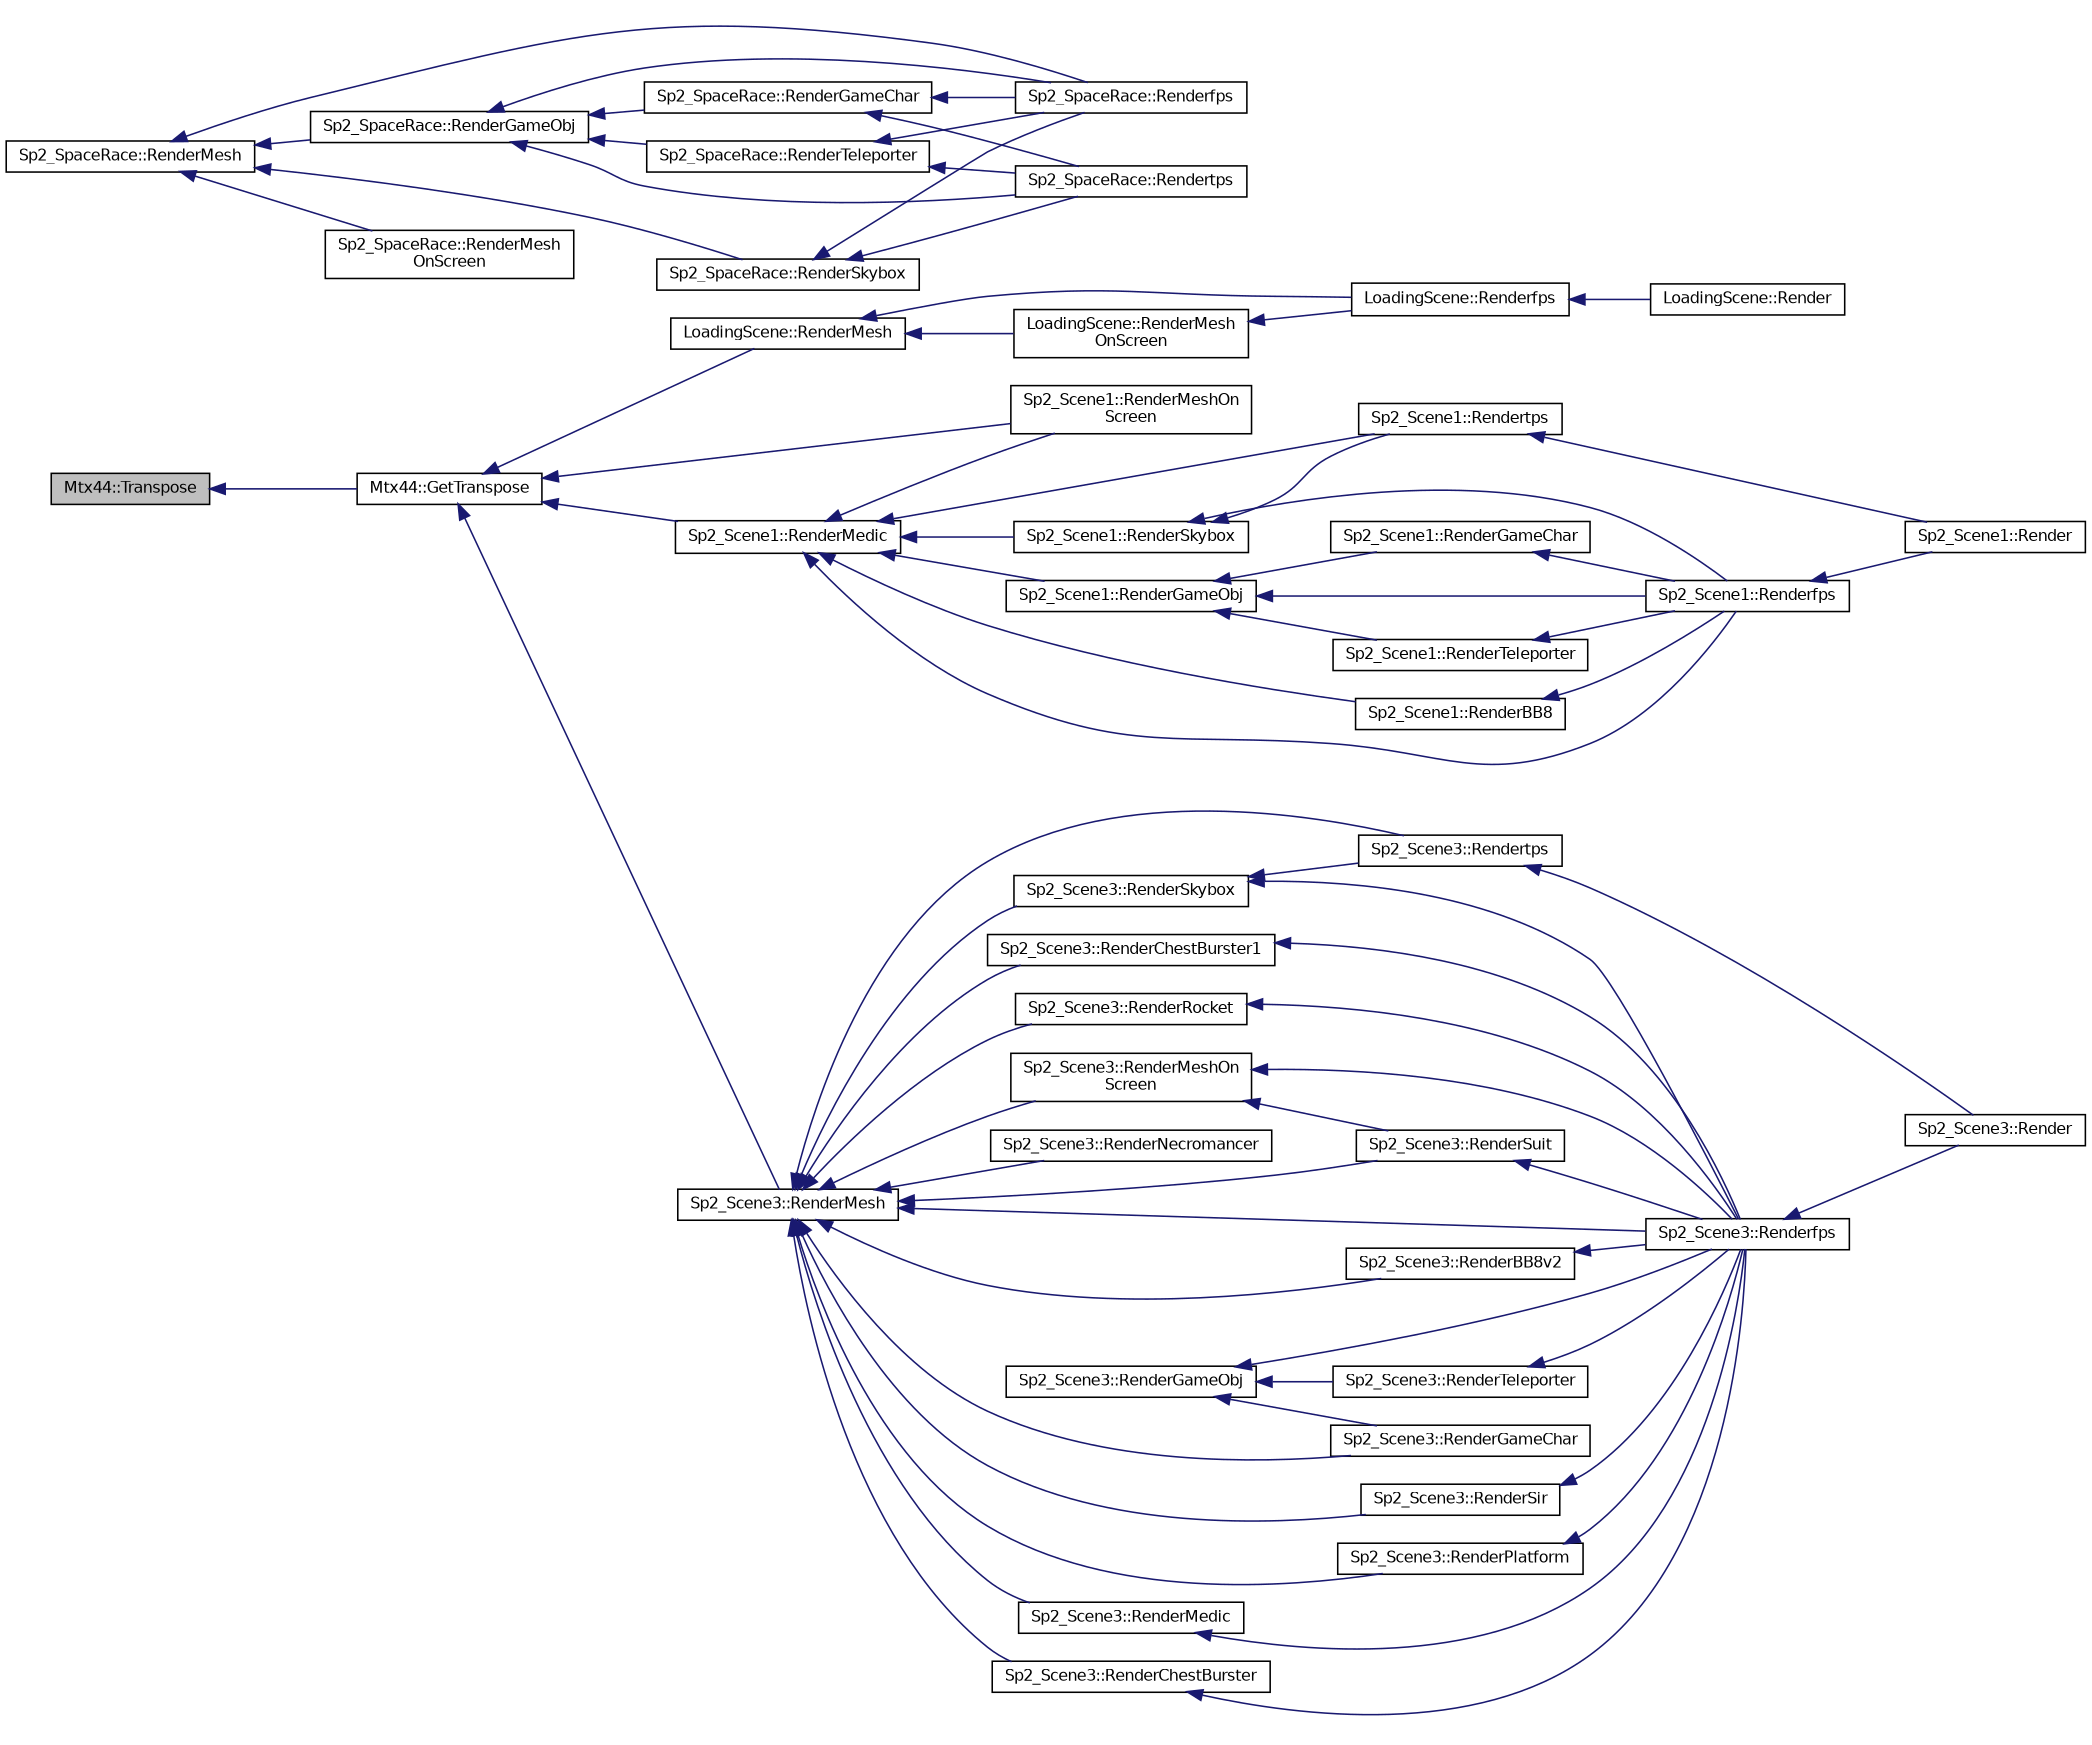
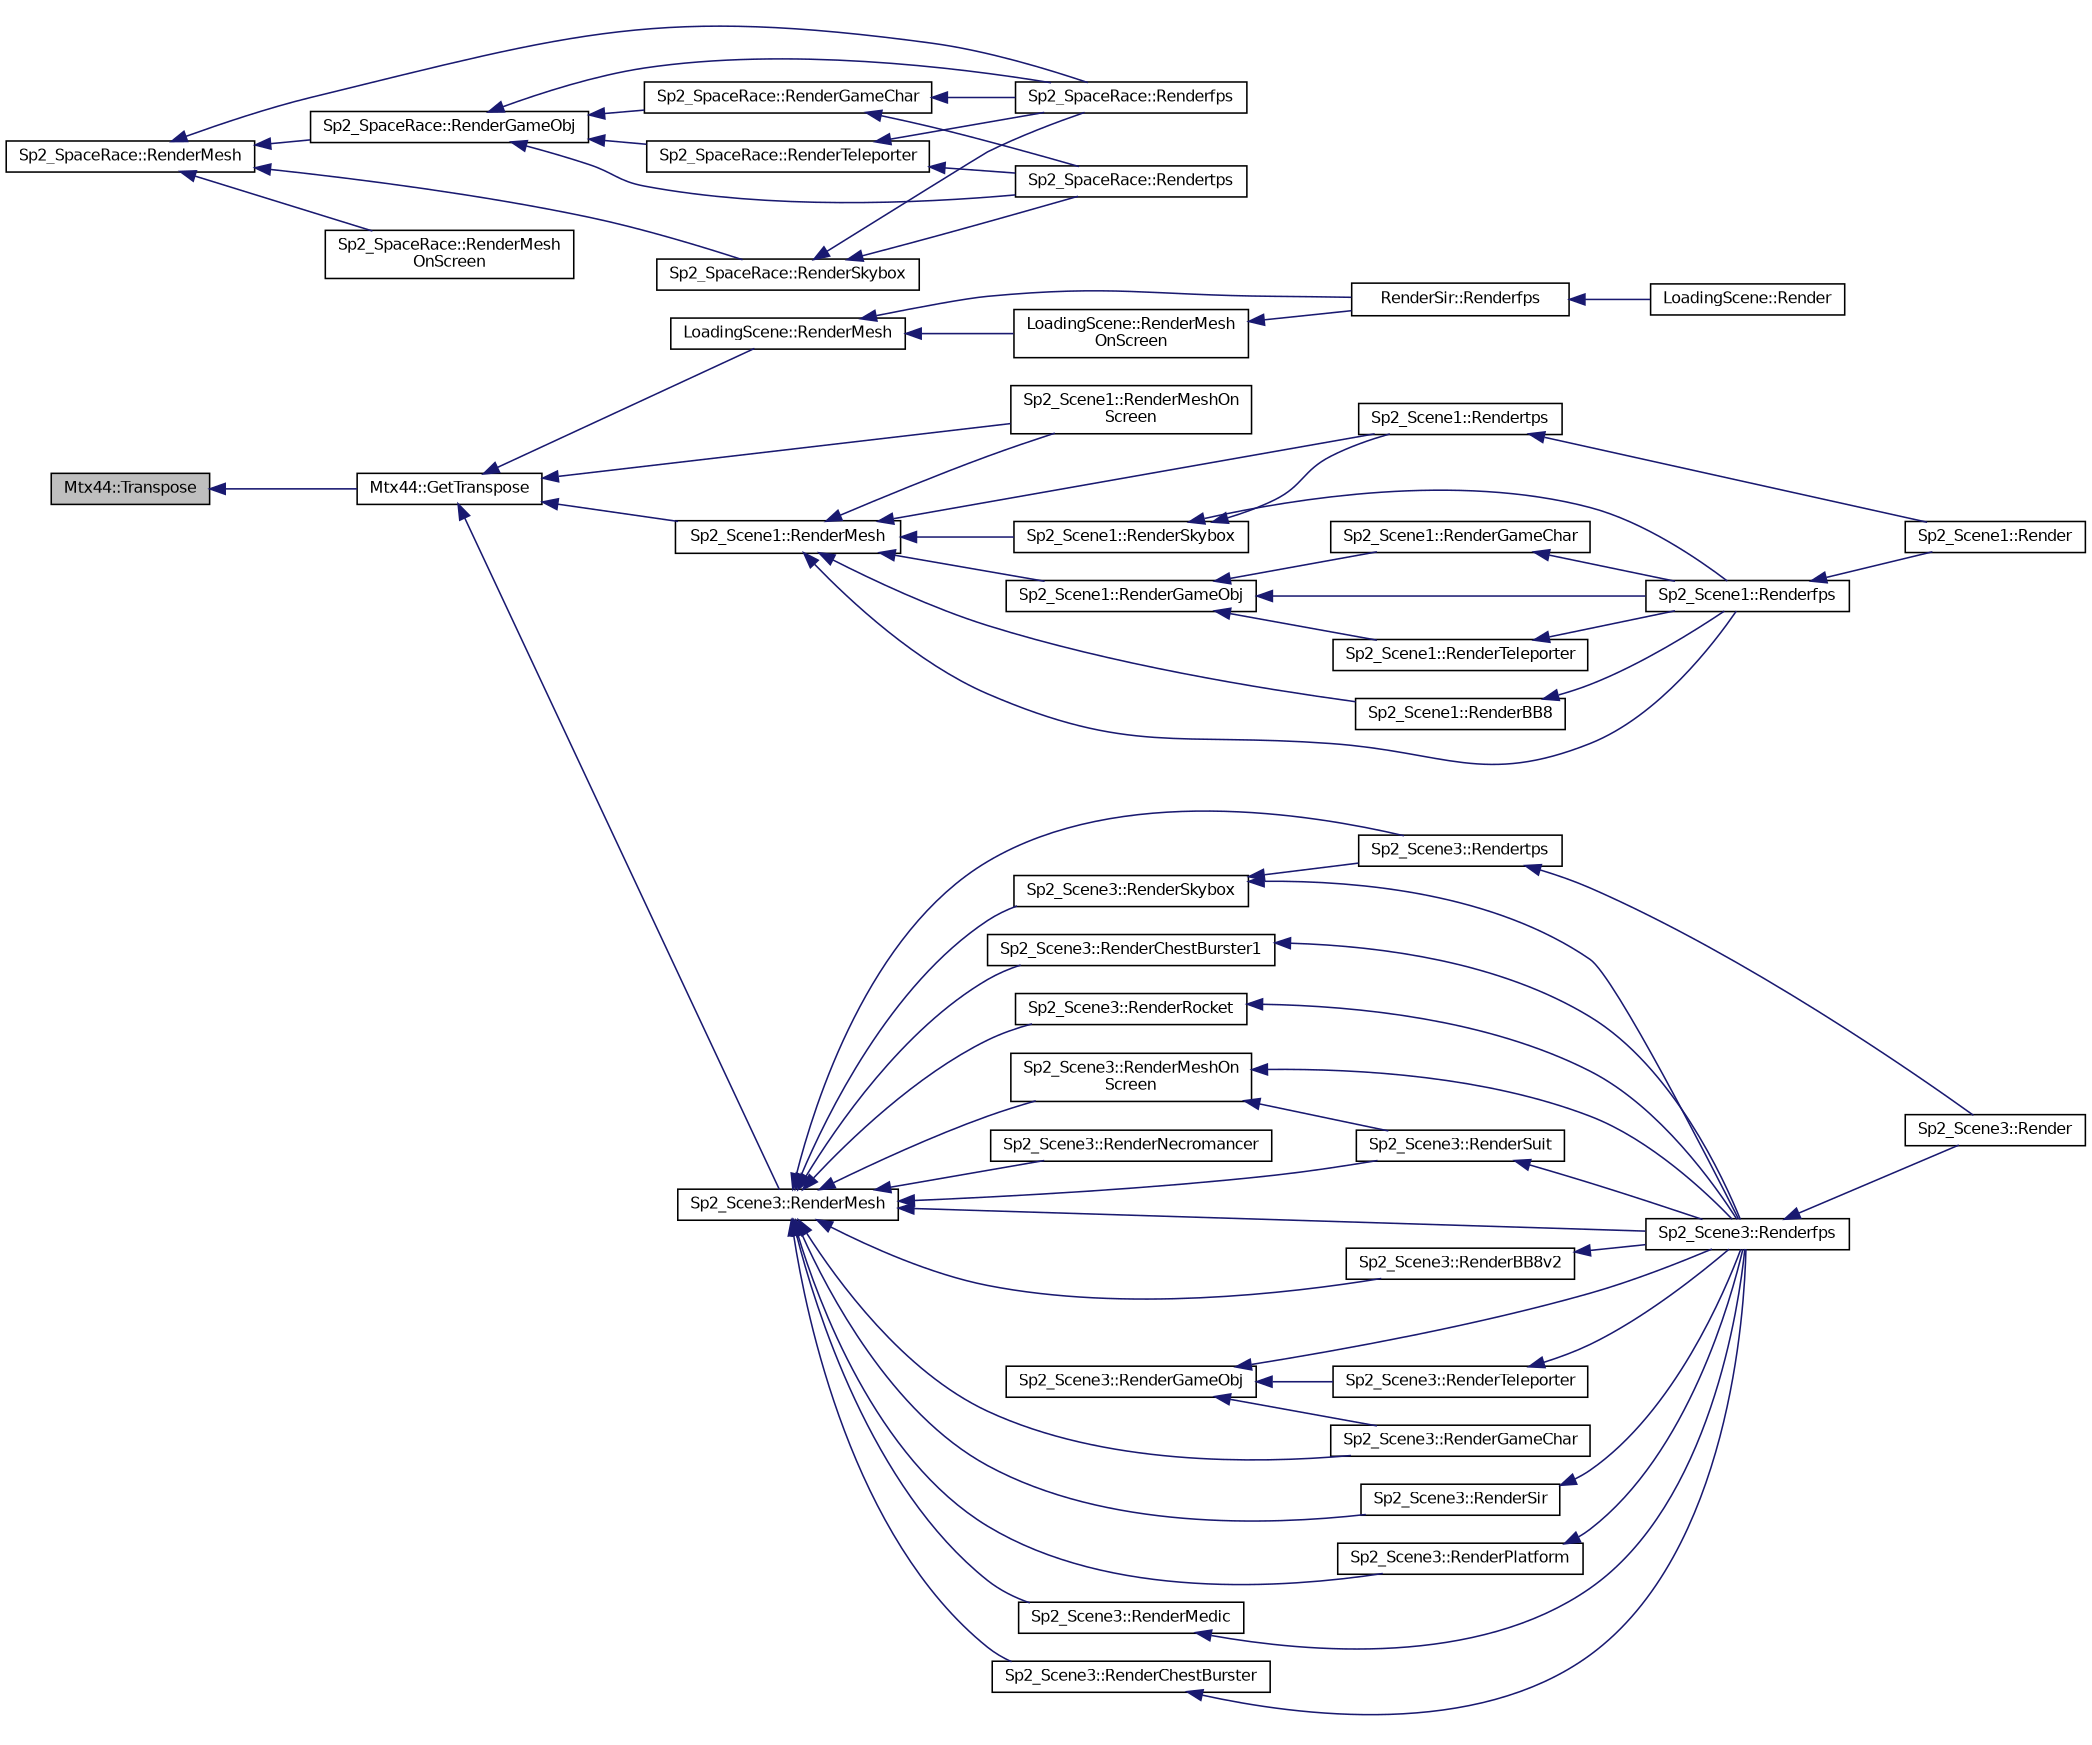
(1460, 299) -> (1460, 299)
(788, 537) -> (788, 537)
